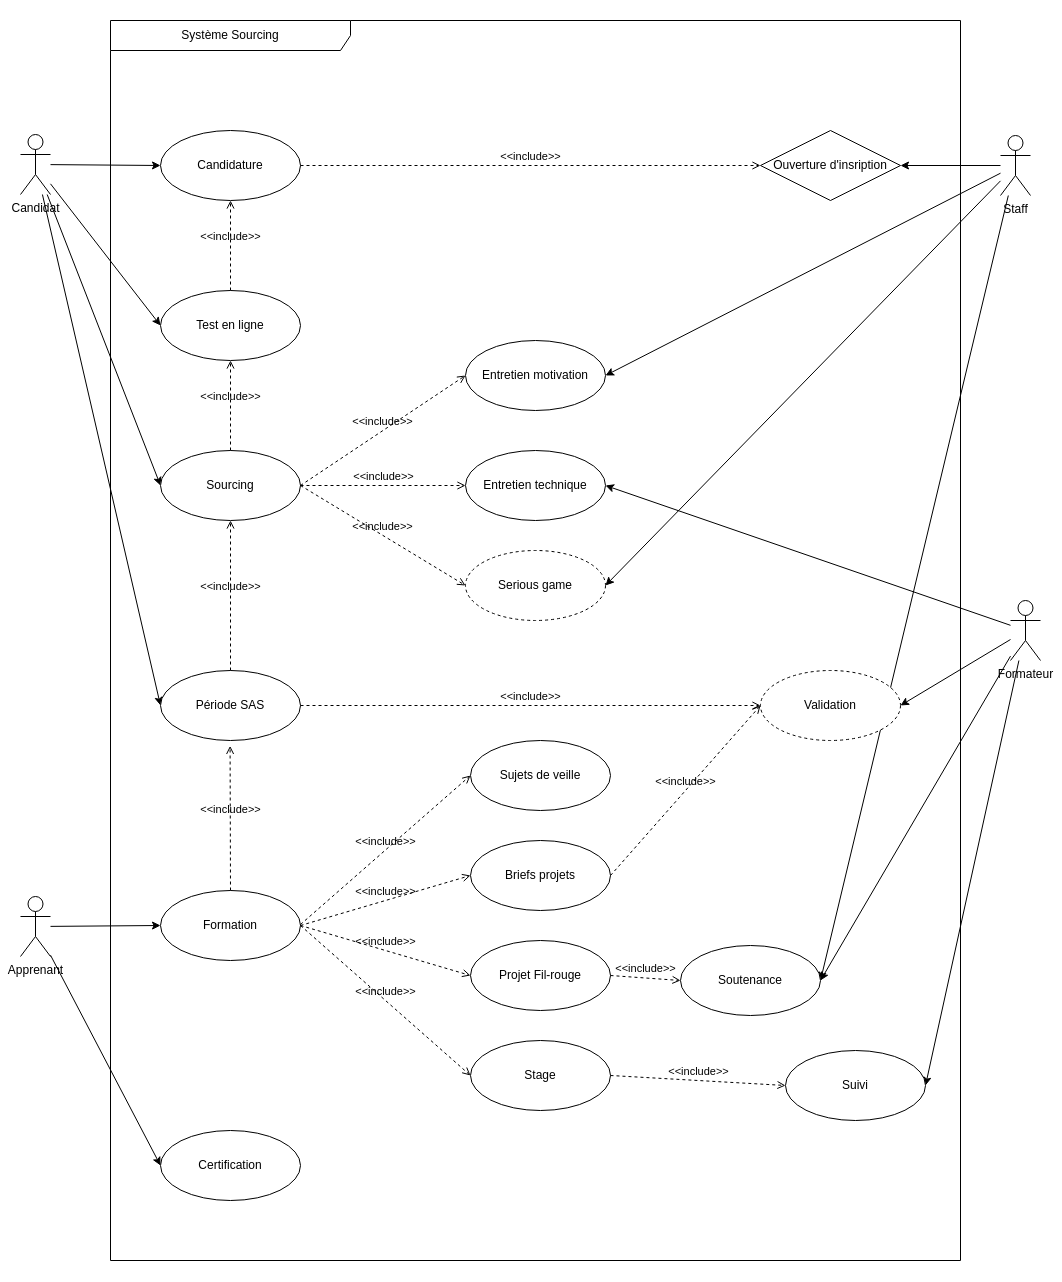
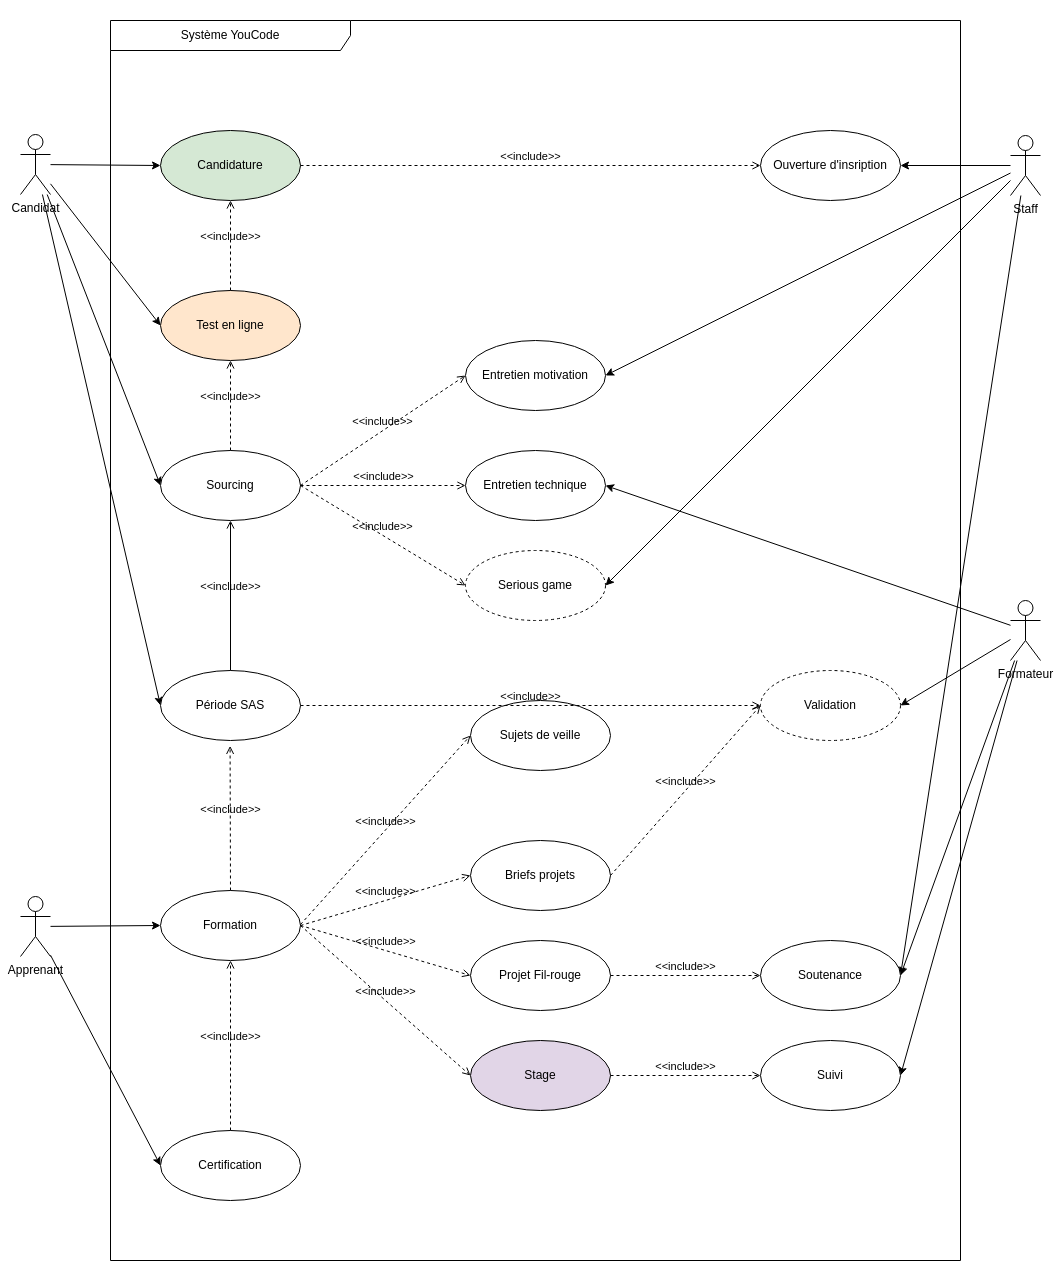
(231, 36) -> (231, 36)
(231, 166) -> (231, 166)
(831, 166) -> (831, 166)
(1016, 166) -> (1026, 166)
(231, 326) -> (231, 326)
(231, 597) -> (231, 597)
(541, 776) -> (541, 736)
(751, 981) -> (831, 976)
none -> (231, 1047)
(541, 1076) -> (541, 1076)
(856, 1086) -> (831, 1076)
